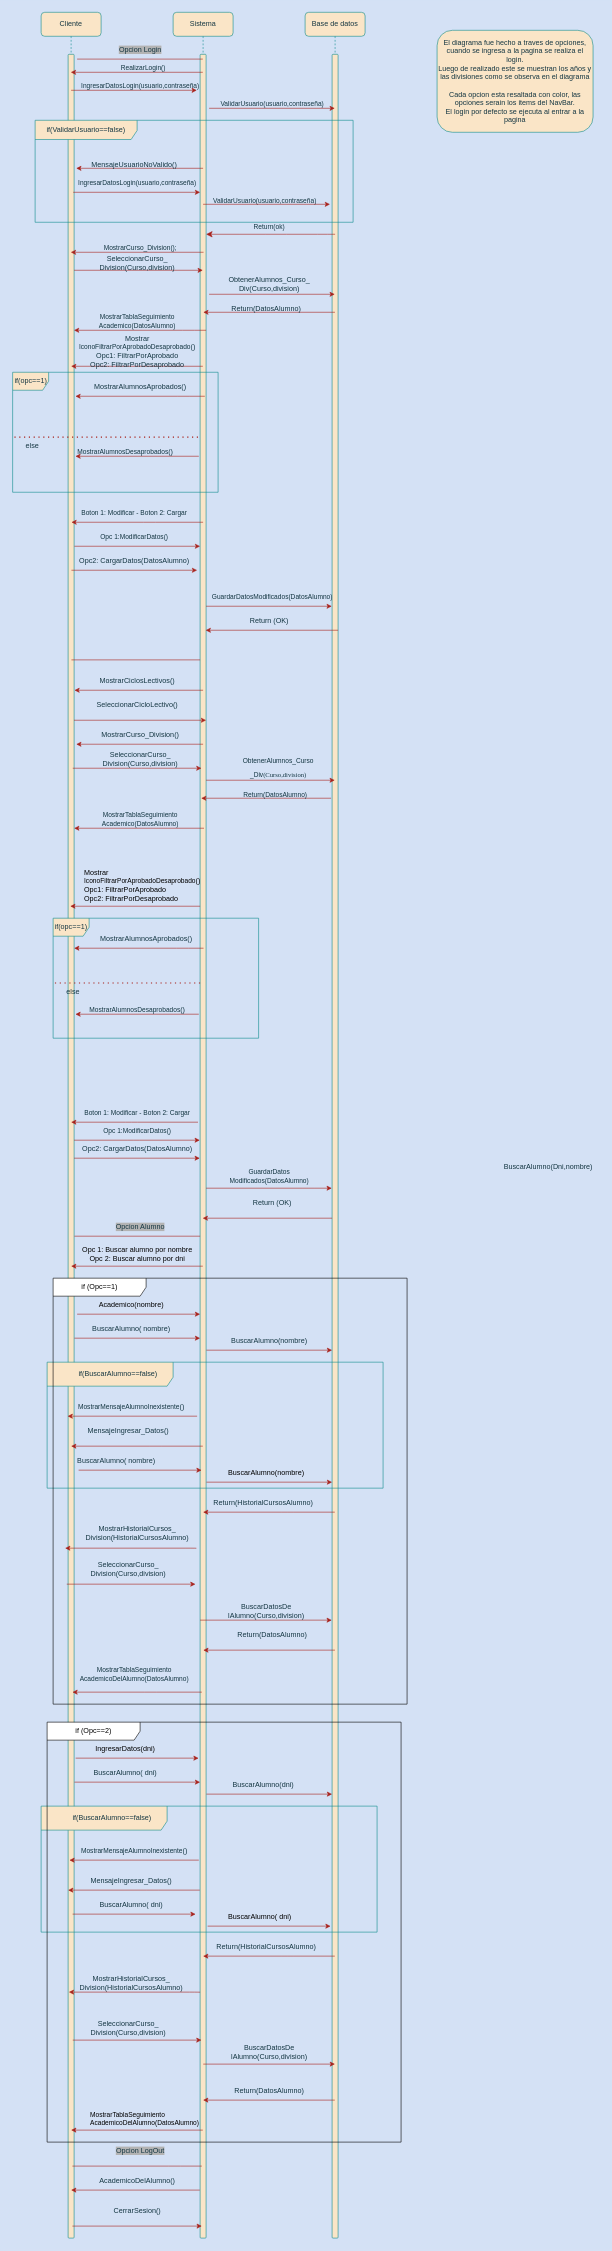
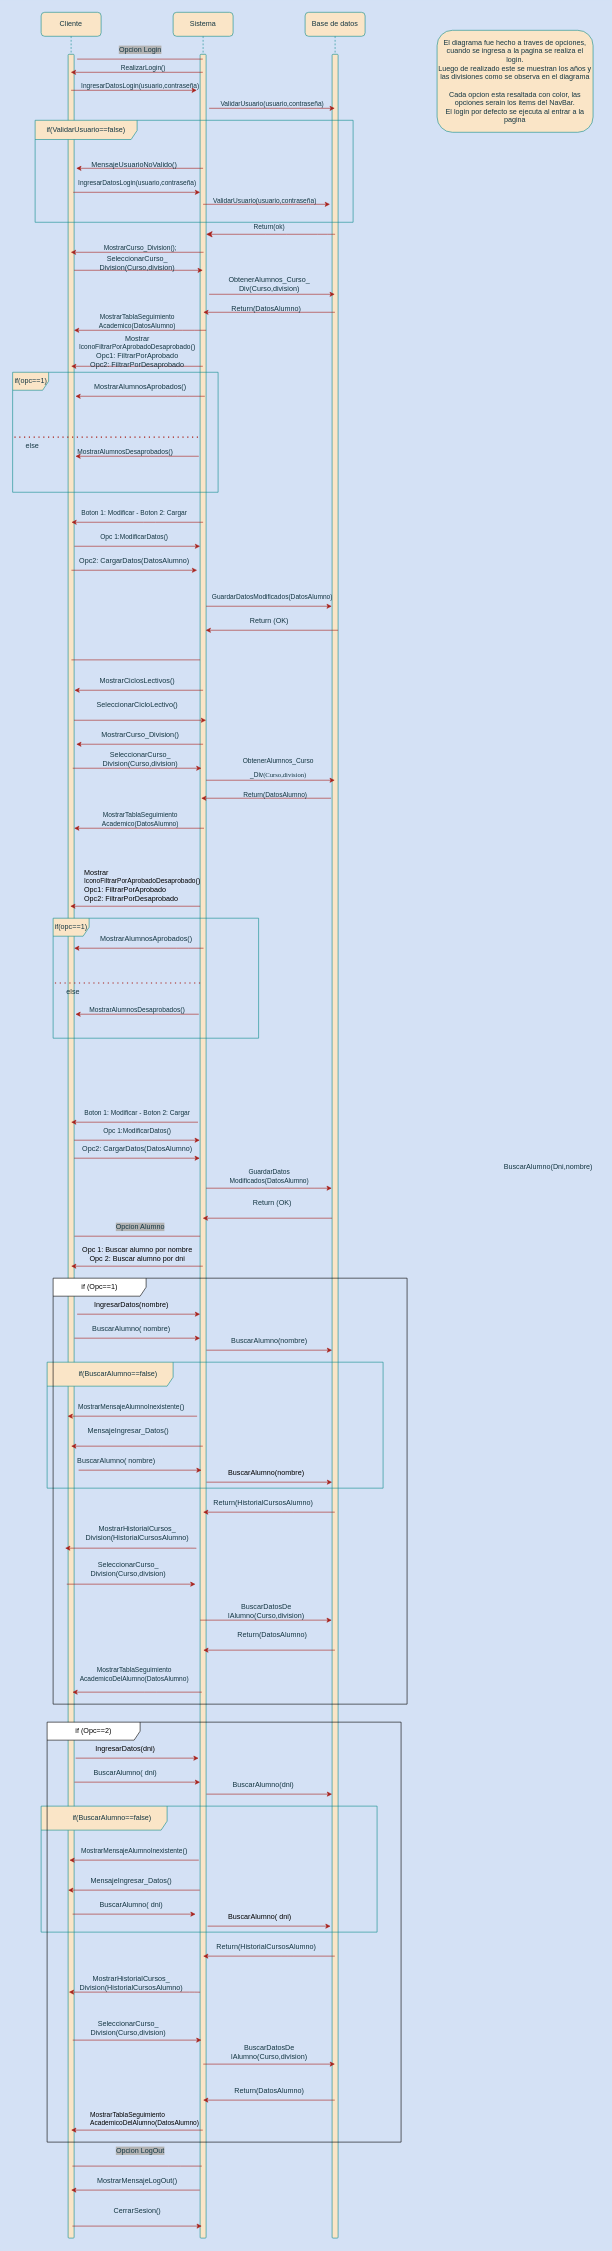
(131, 1305) -> (131, 1305)
(137, 2181) -> (137, 2181)
